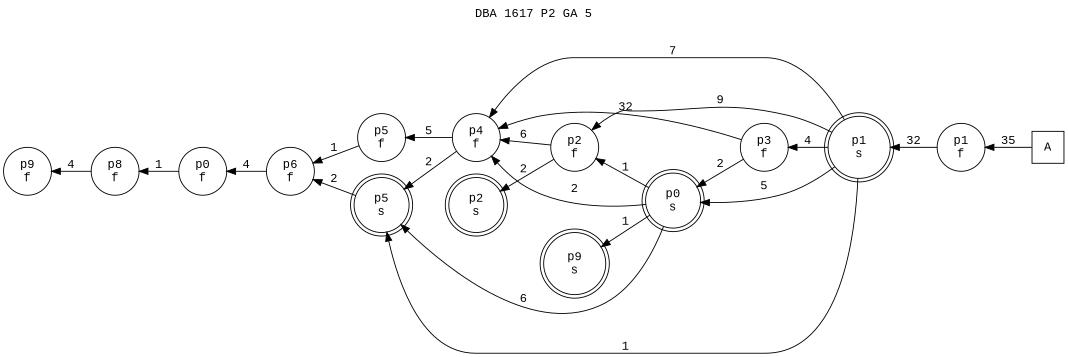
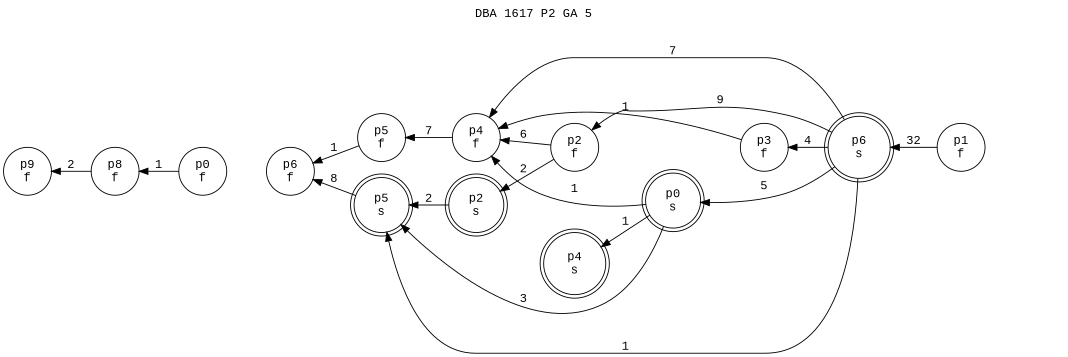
(626, 107) -> (626, 107)
(429, 131) -> (429, 131)
(859, 147) -> (859, 147)
(1048, 147) -> none
(71, 165) -> (71, 165)
(434, 168) -> (433, 205)
(251, 171) -> none
(724, 171) -> none
(626, 175) -> none
(334, 179) -> (334, 179)
(575, 189) -> (575, 189)
(575, 264) -> (575, 264)
(524, 299) -> (524, 299)
